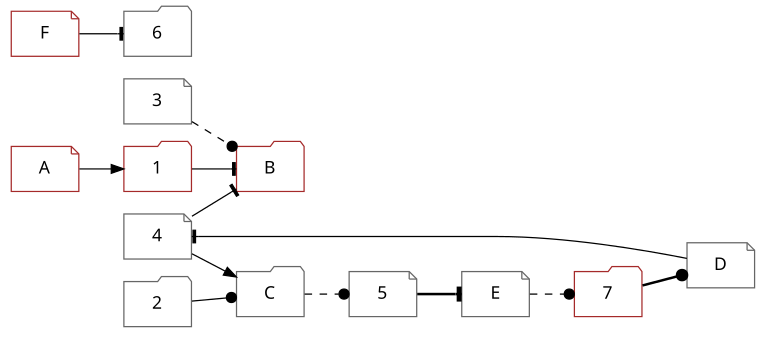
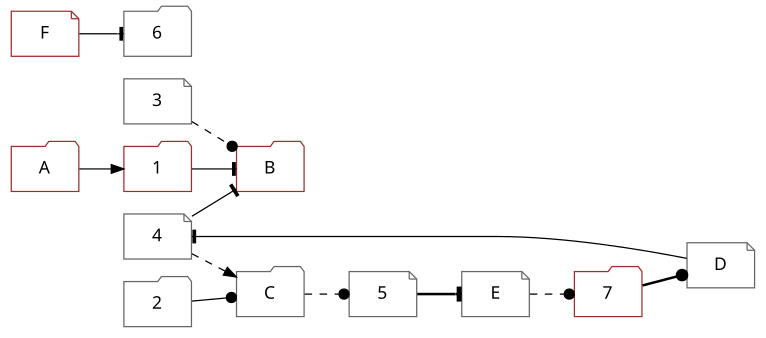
(45, 169) -> (45, 169)
(209, 262) -> (209, 262)
